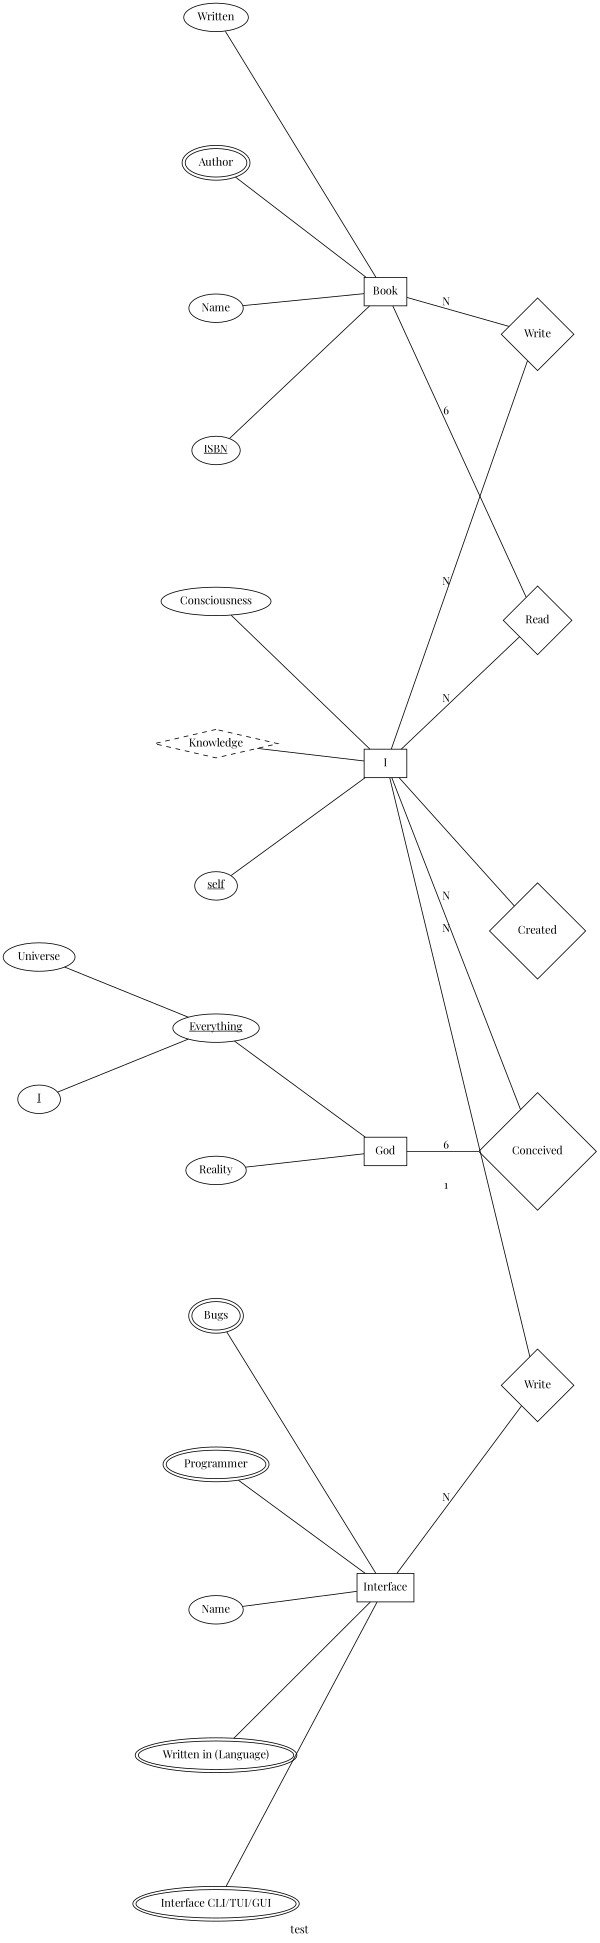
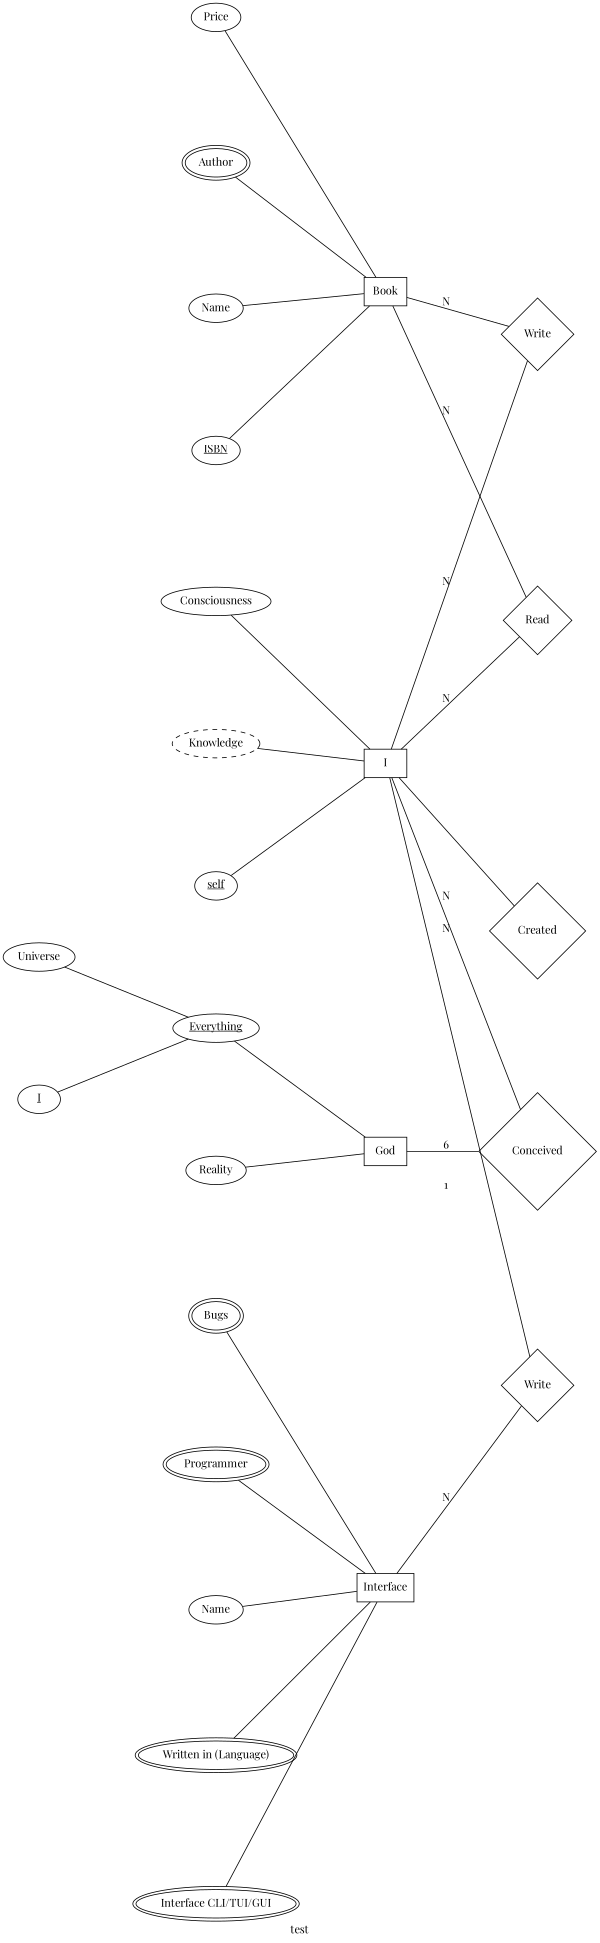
(216, 17) -> (216, 17)
(446, 411) -> (446, 411)
(216, 744) -> (216, 744)
